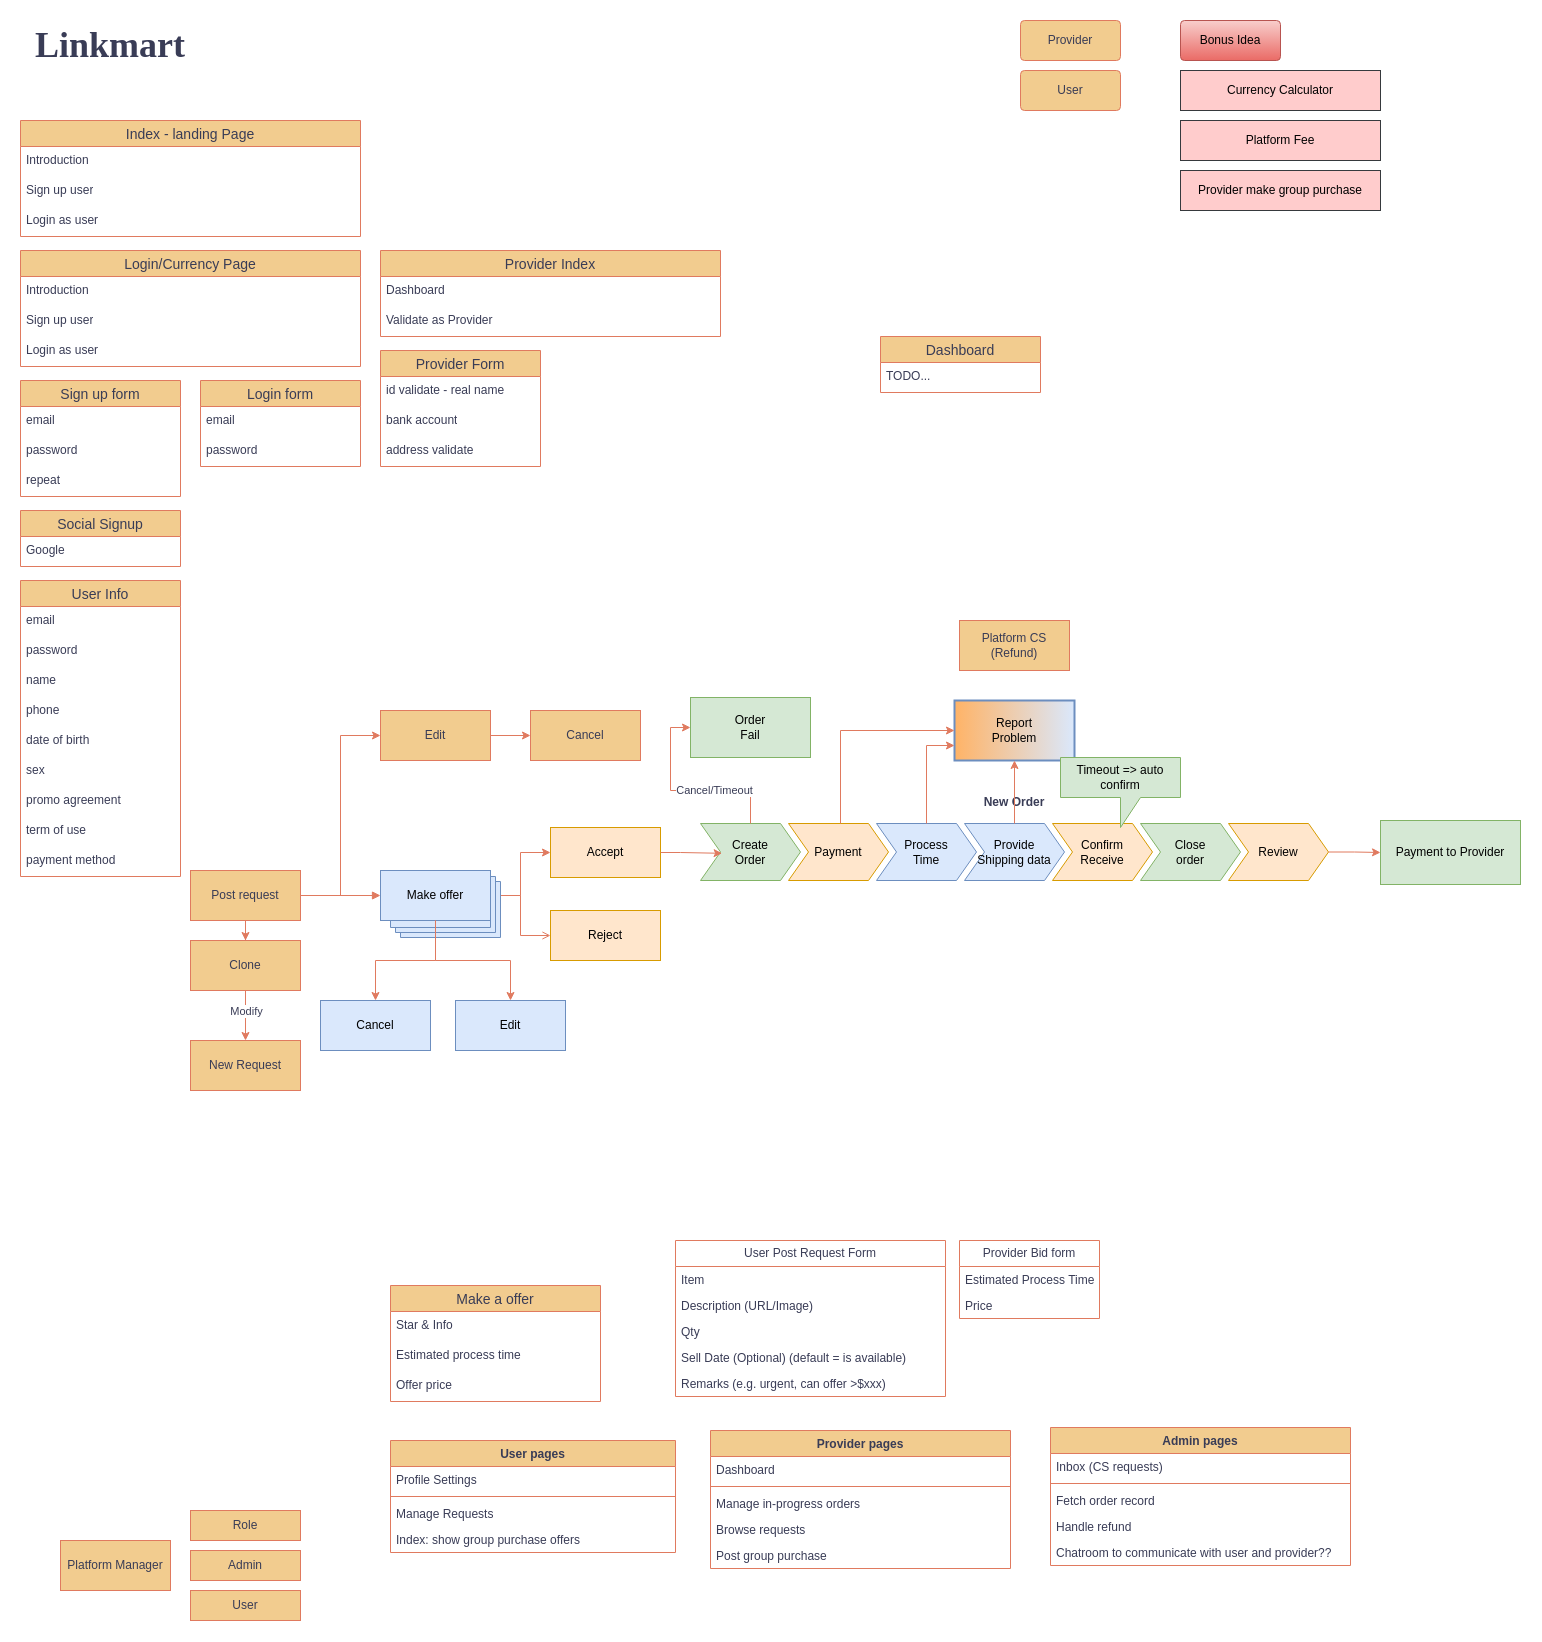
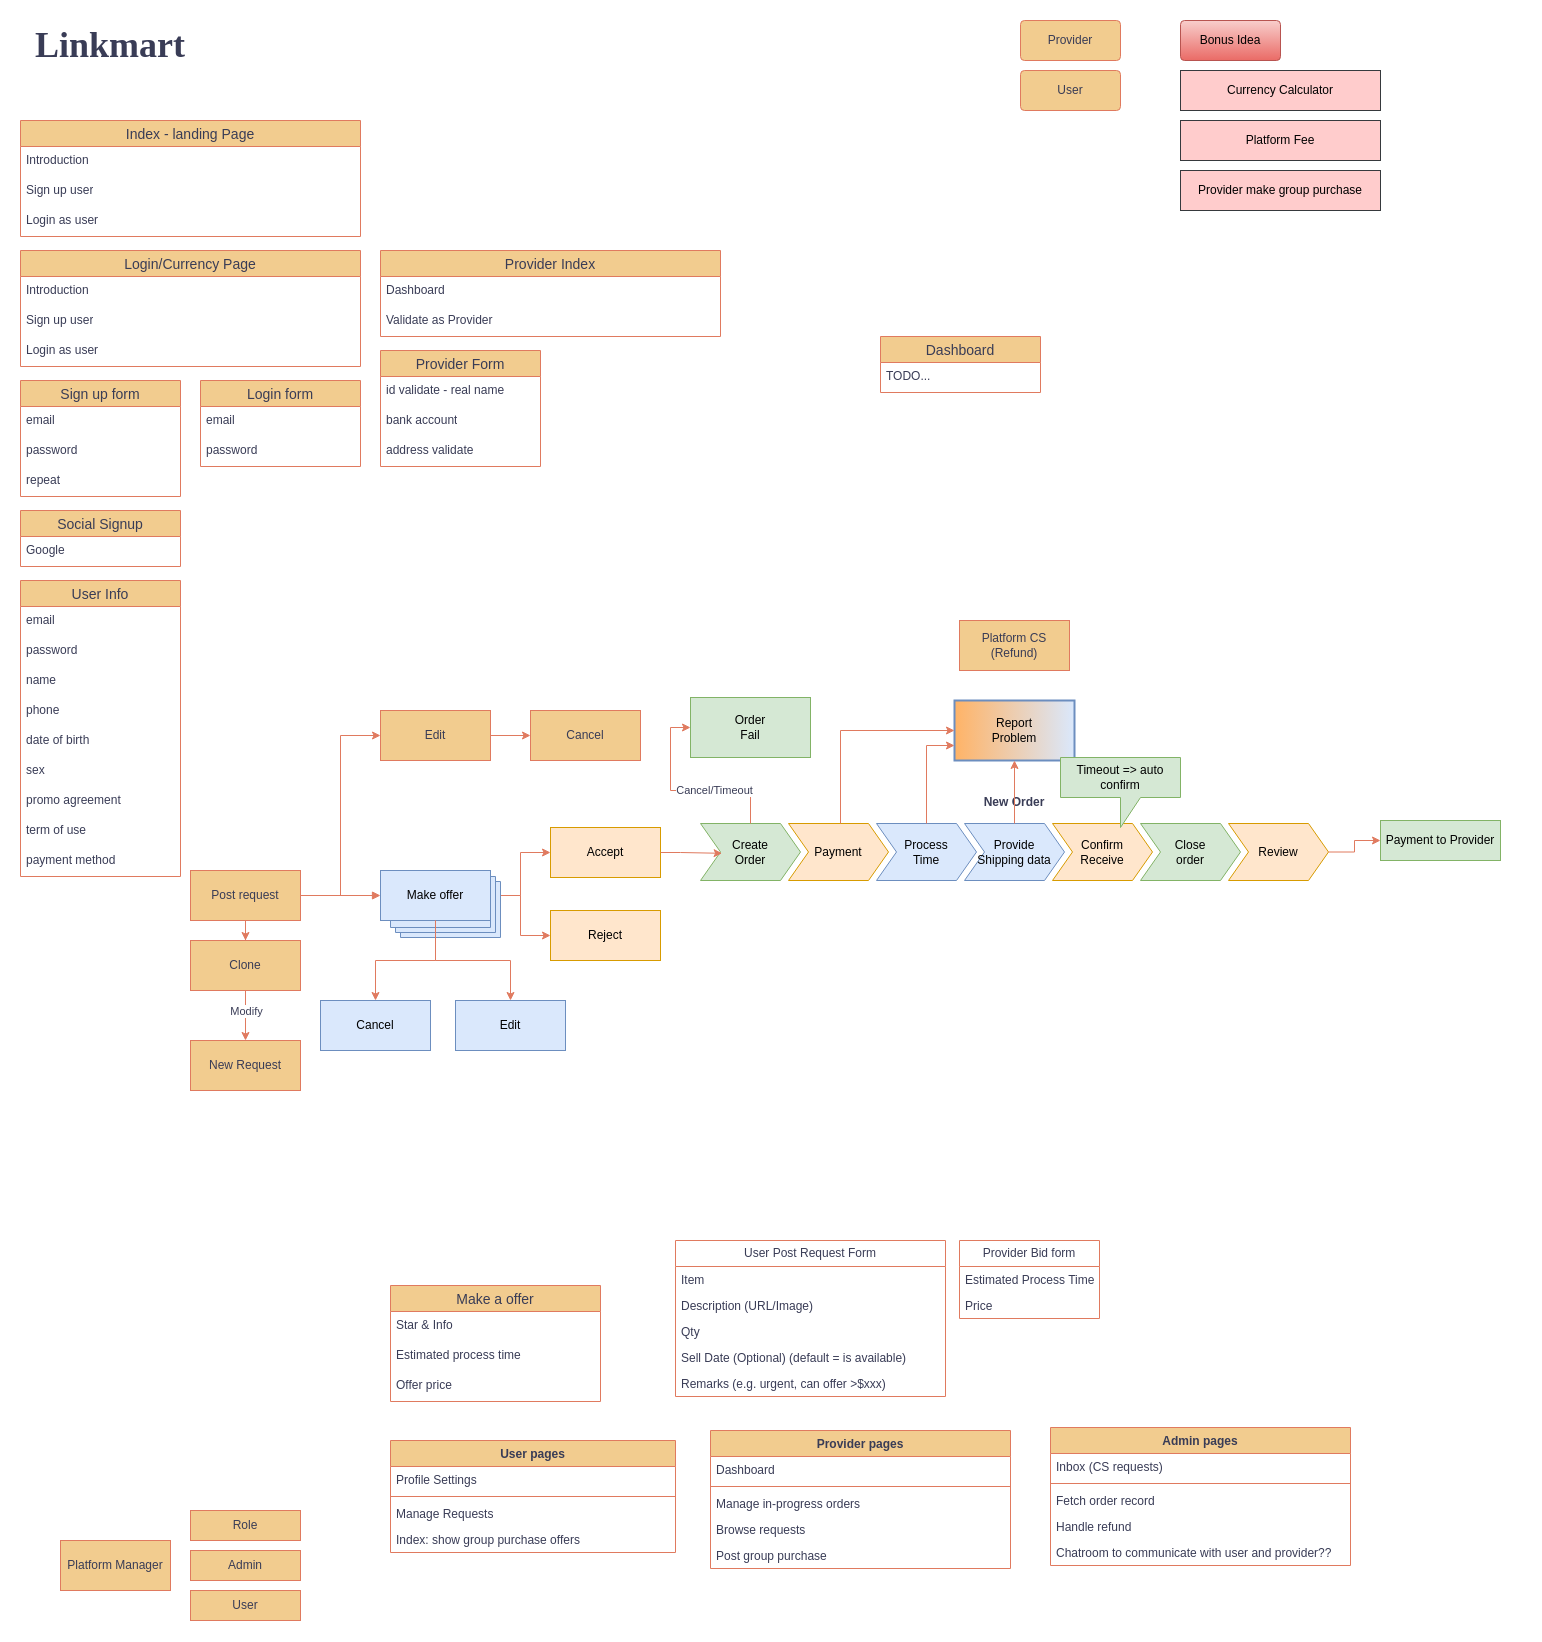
(1451, 853) -> (1441, 841)
(543, 936) -> (542, 936)
